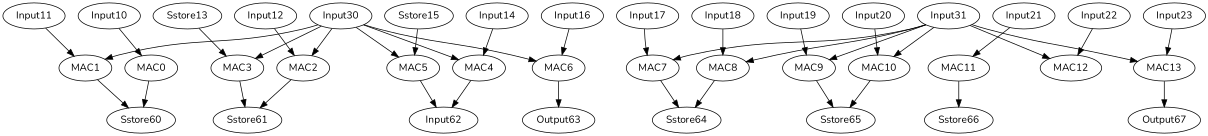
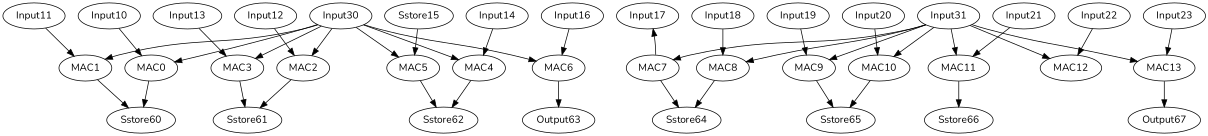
(187, 16) -> (187, 16)
(645, 38) -> (655, 45)
none -> (953, 38)
none -> (250, 43)
(444, 120) -> (444, 120)
